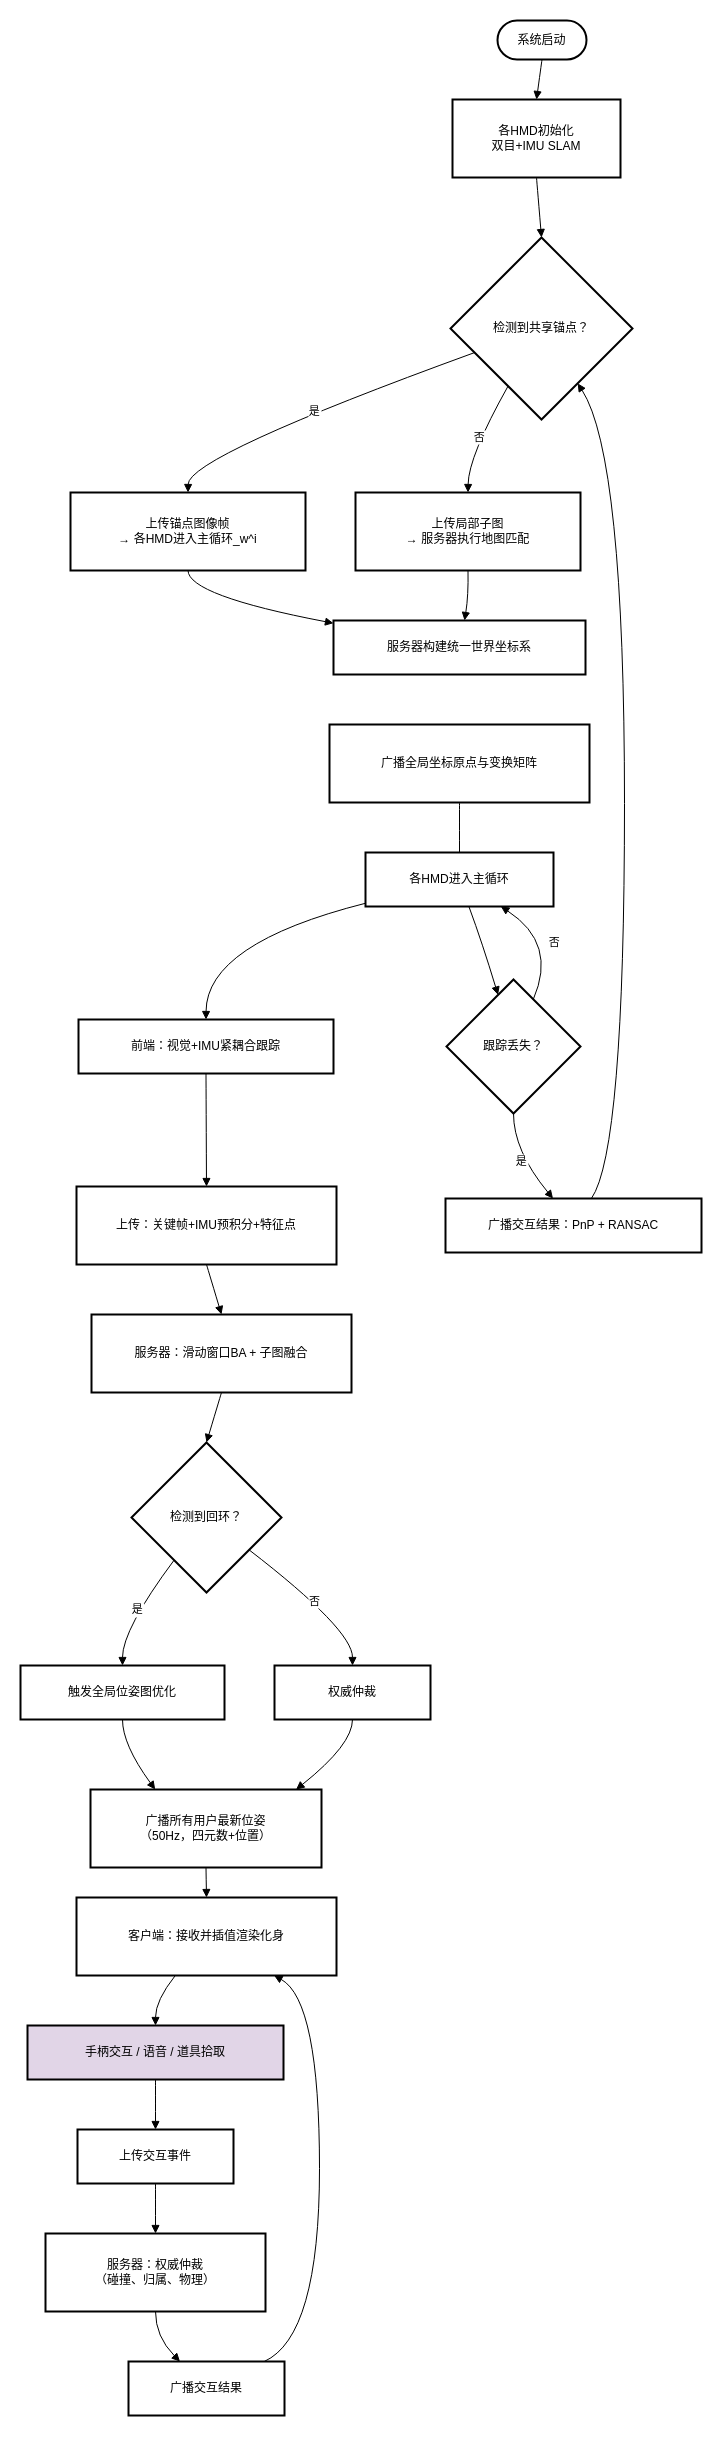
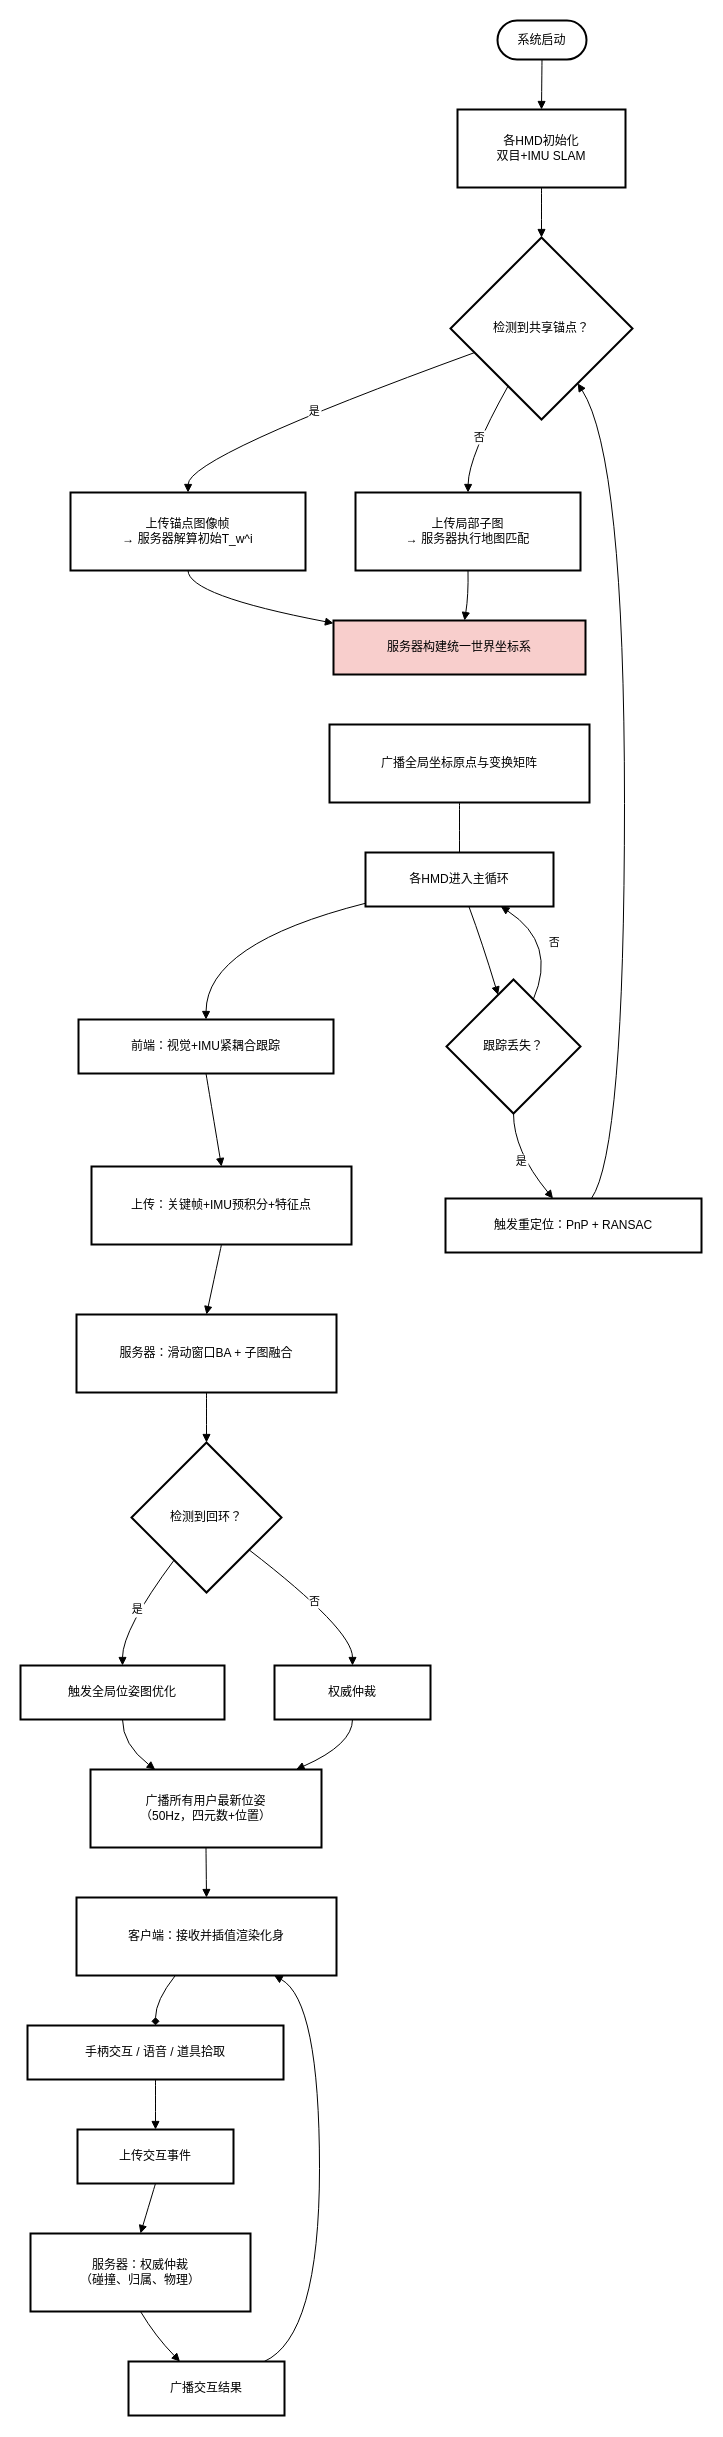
(537, 139) -> (542, 149)
(188, 532) -> (188, 532)
(460, 648) -> (460, 648)
(207, 1226) -> (222, 1206)
(574, 1226) -> (574, 1226)
(222, 1354) -> (207, 1354)
(206, 1829) -> (206, 1809)
(156, 2016) -> (156, 2017)
(156, 2053) -> (156, 2053)
(156, 2273) -> (141, 2273)
